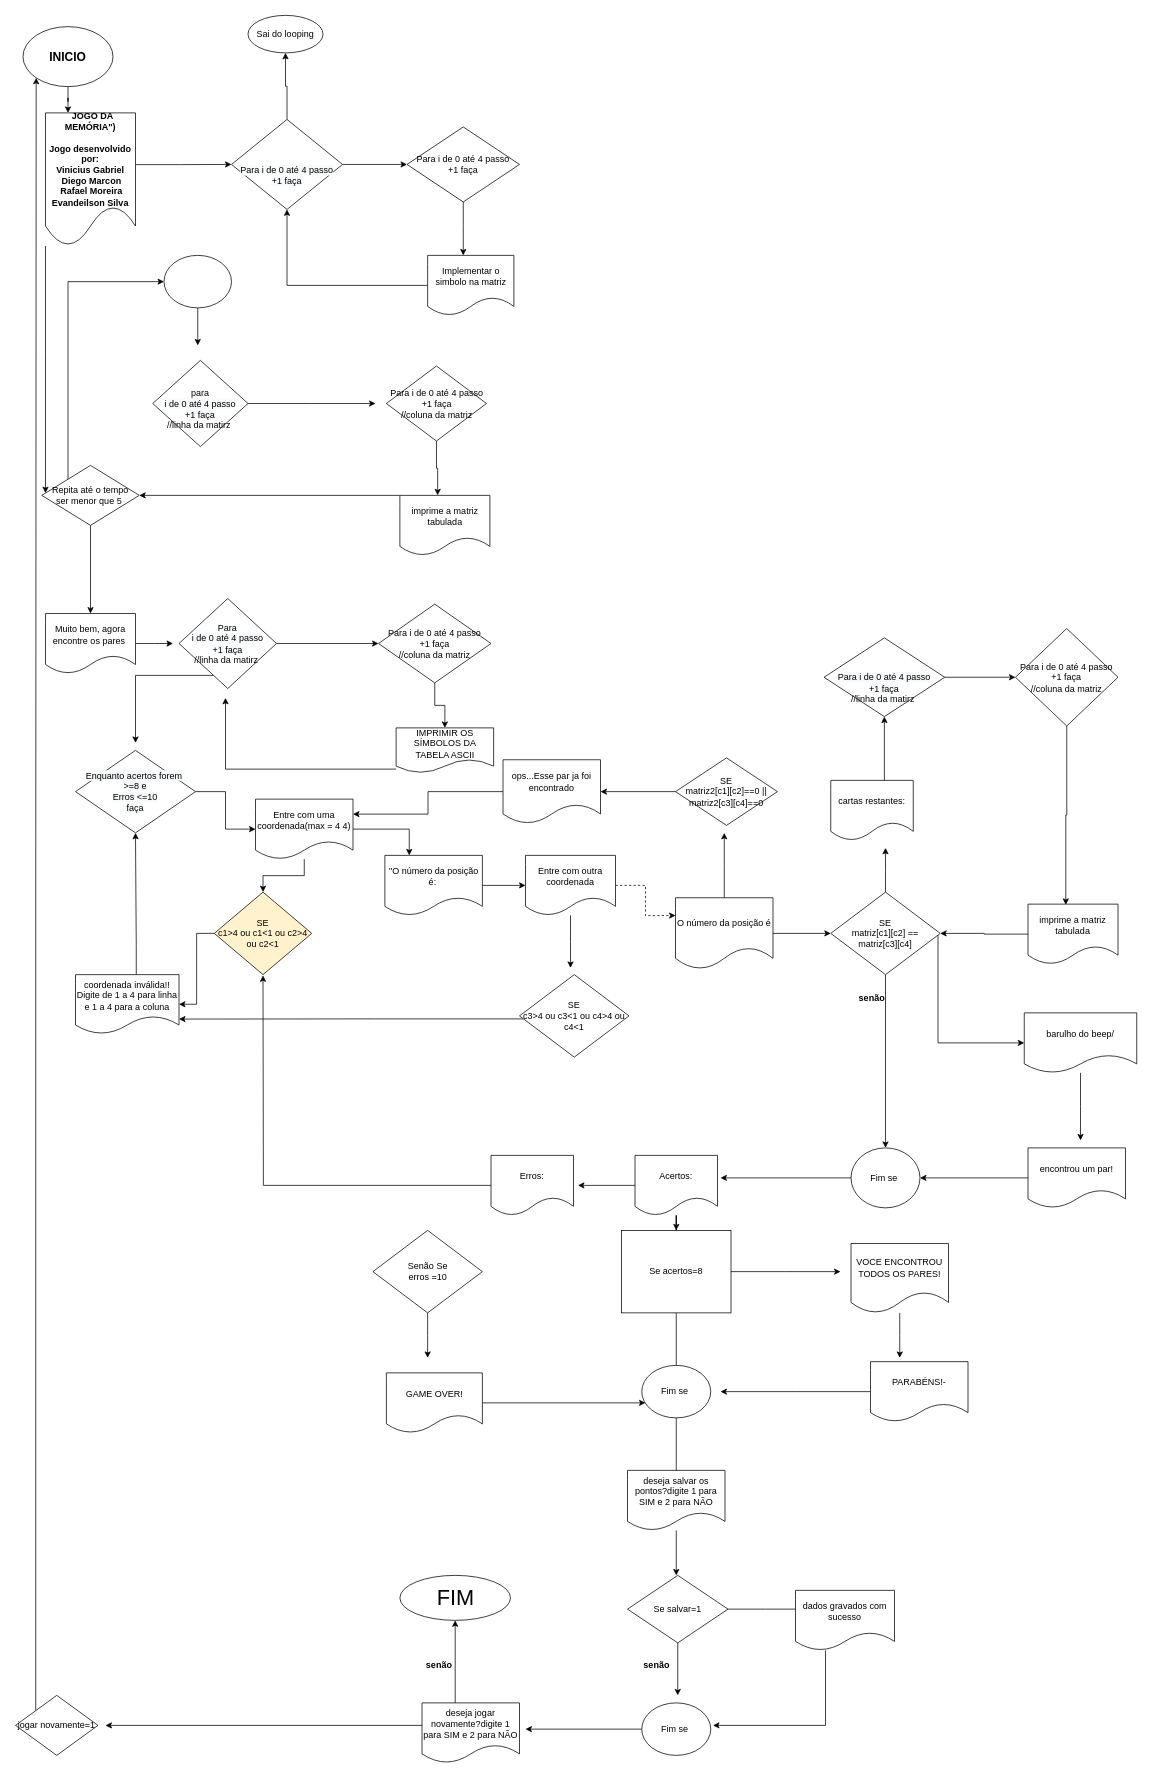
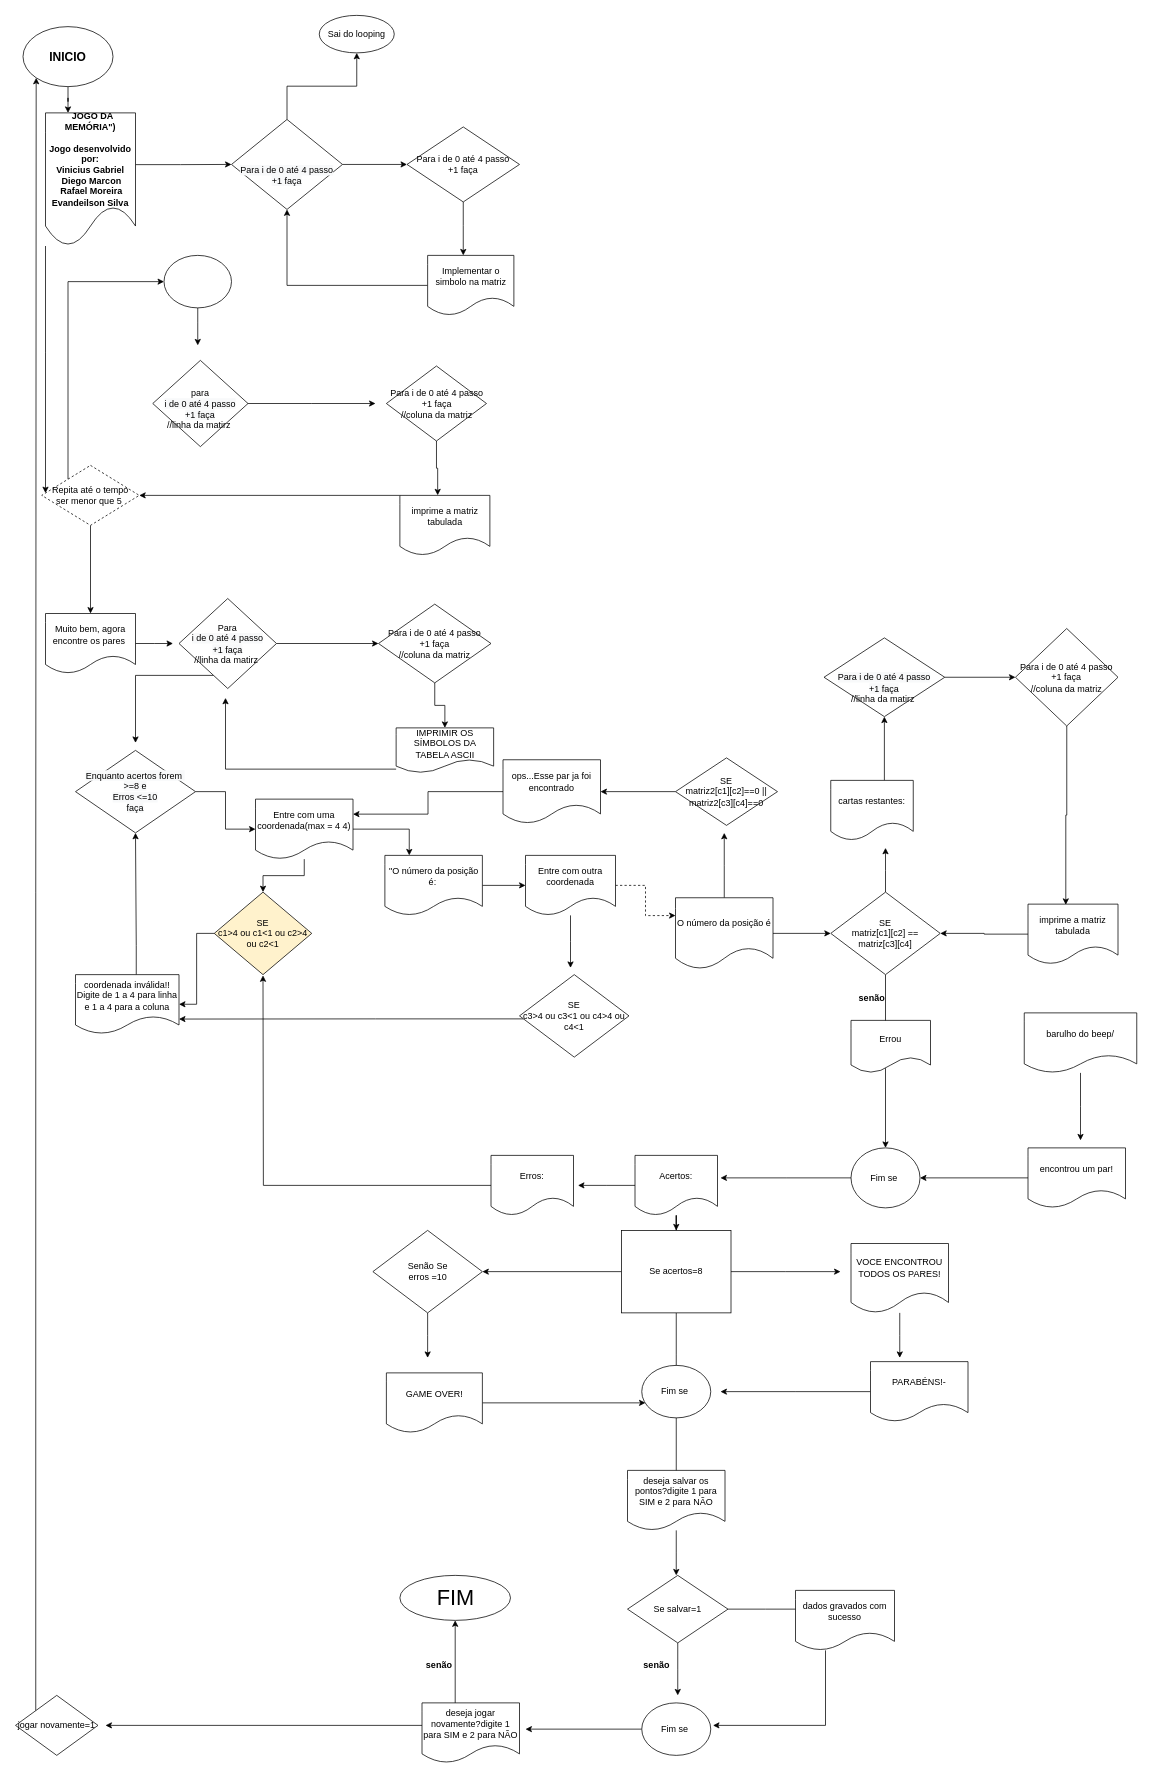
(285, 34) -> (357, 34)
(90, 495) -> (90, 495)
(938, 1042) -> none
none -> (891, 1047)
none -> (554, 1272)
